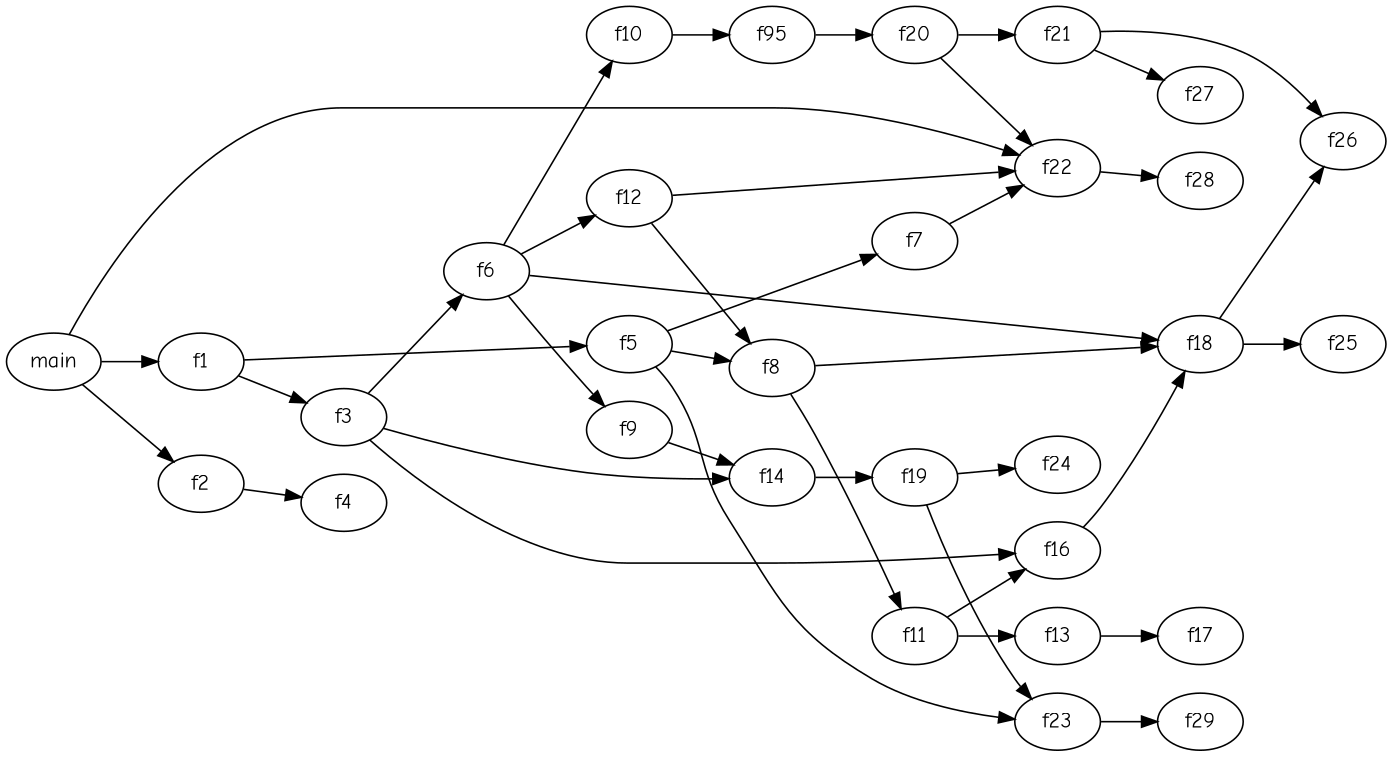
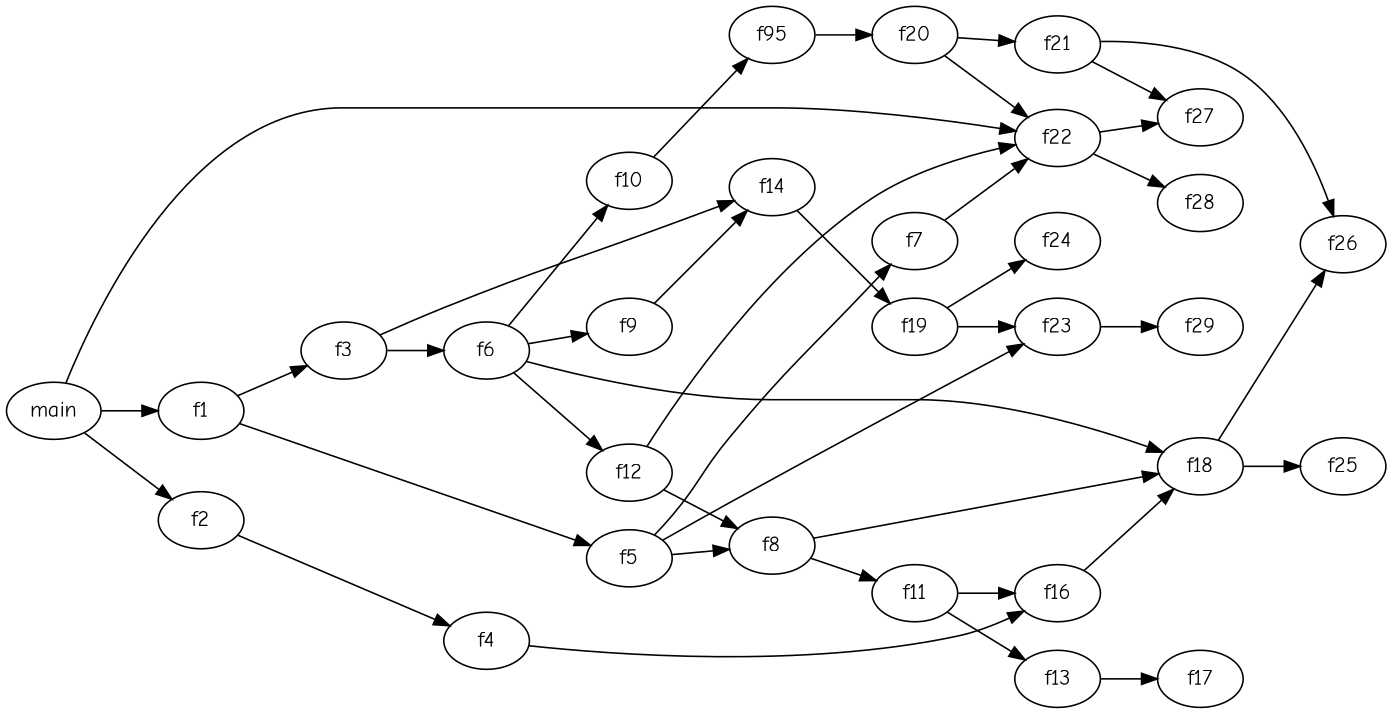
none -> (1121, 129)
(668, 563) -> (771, 656)
